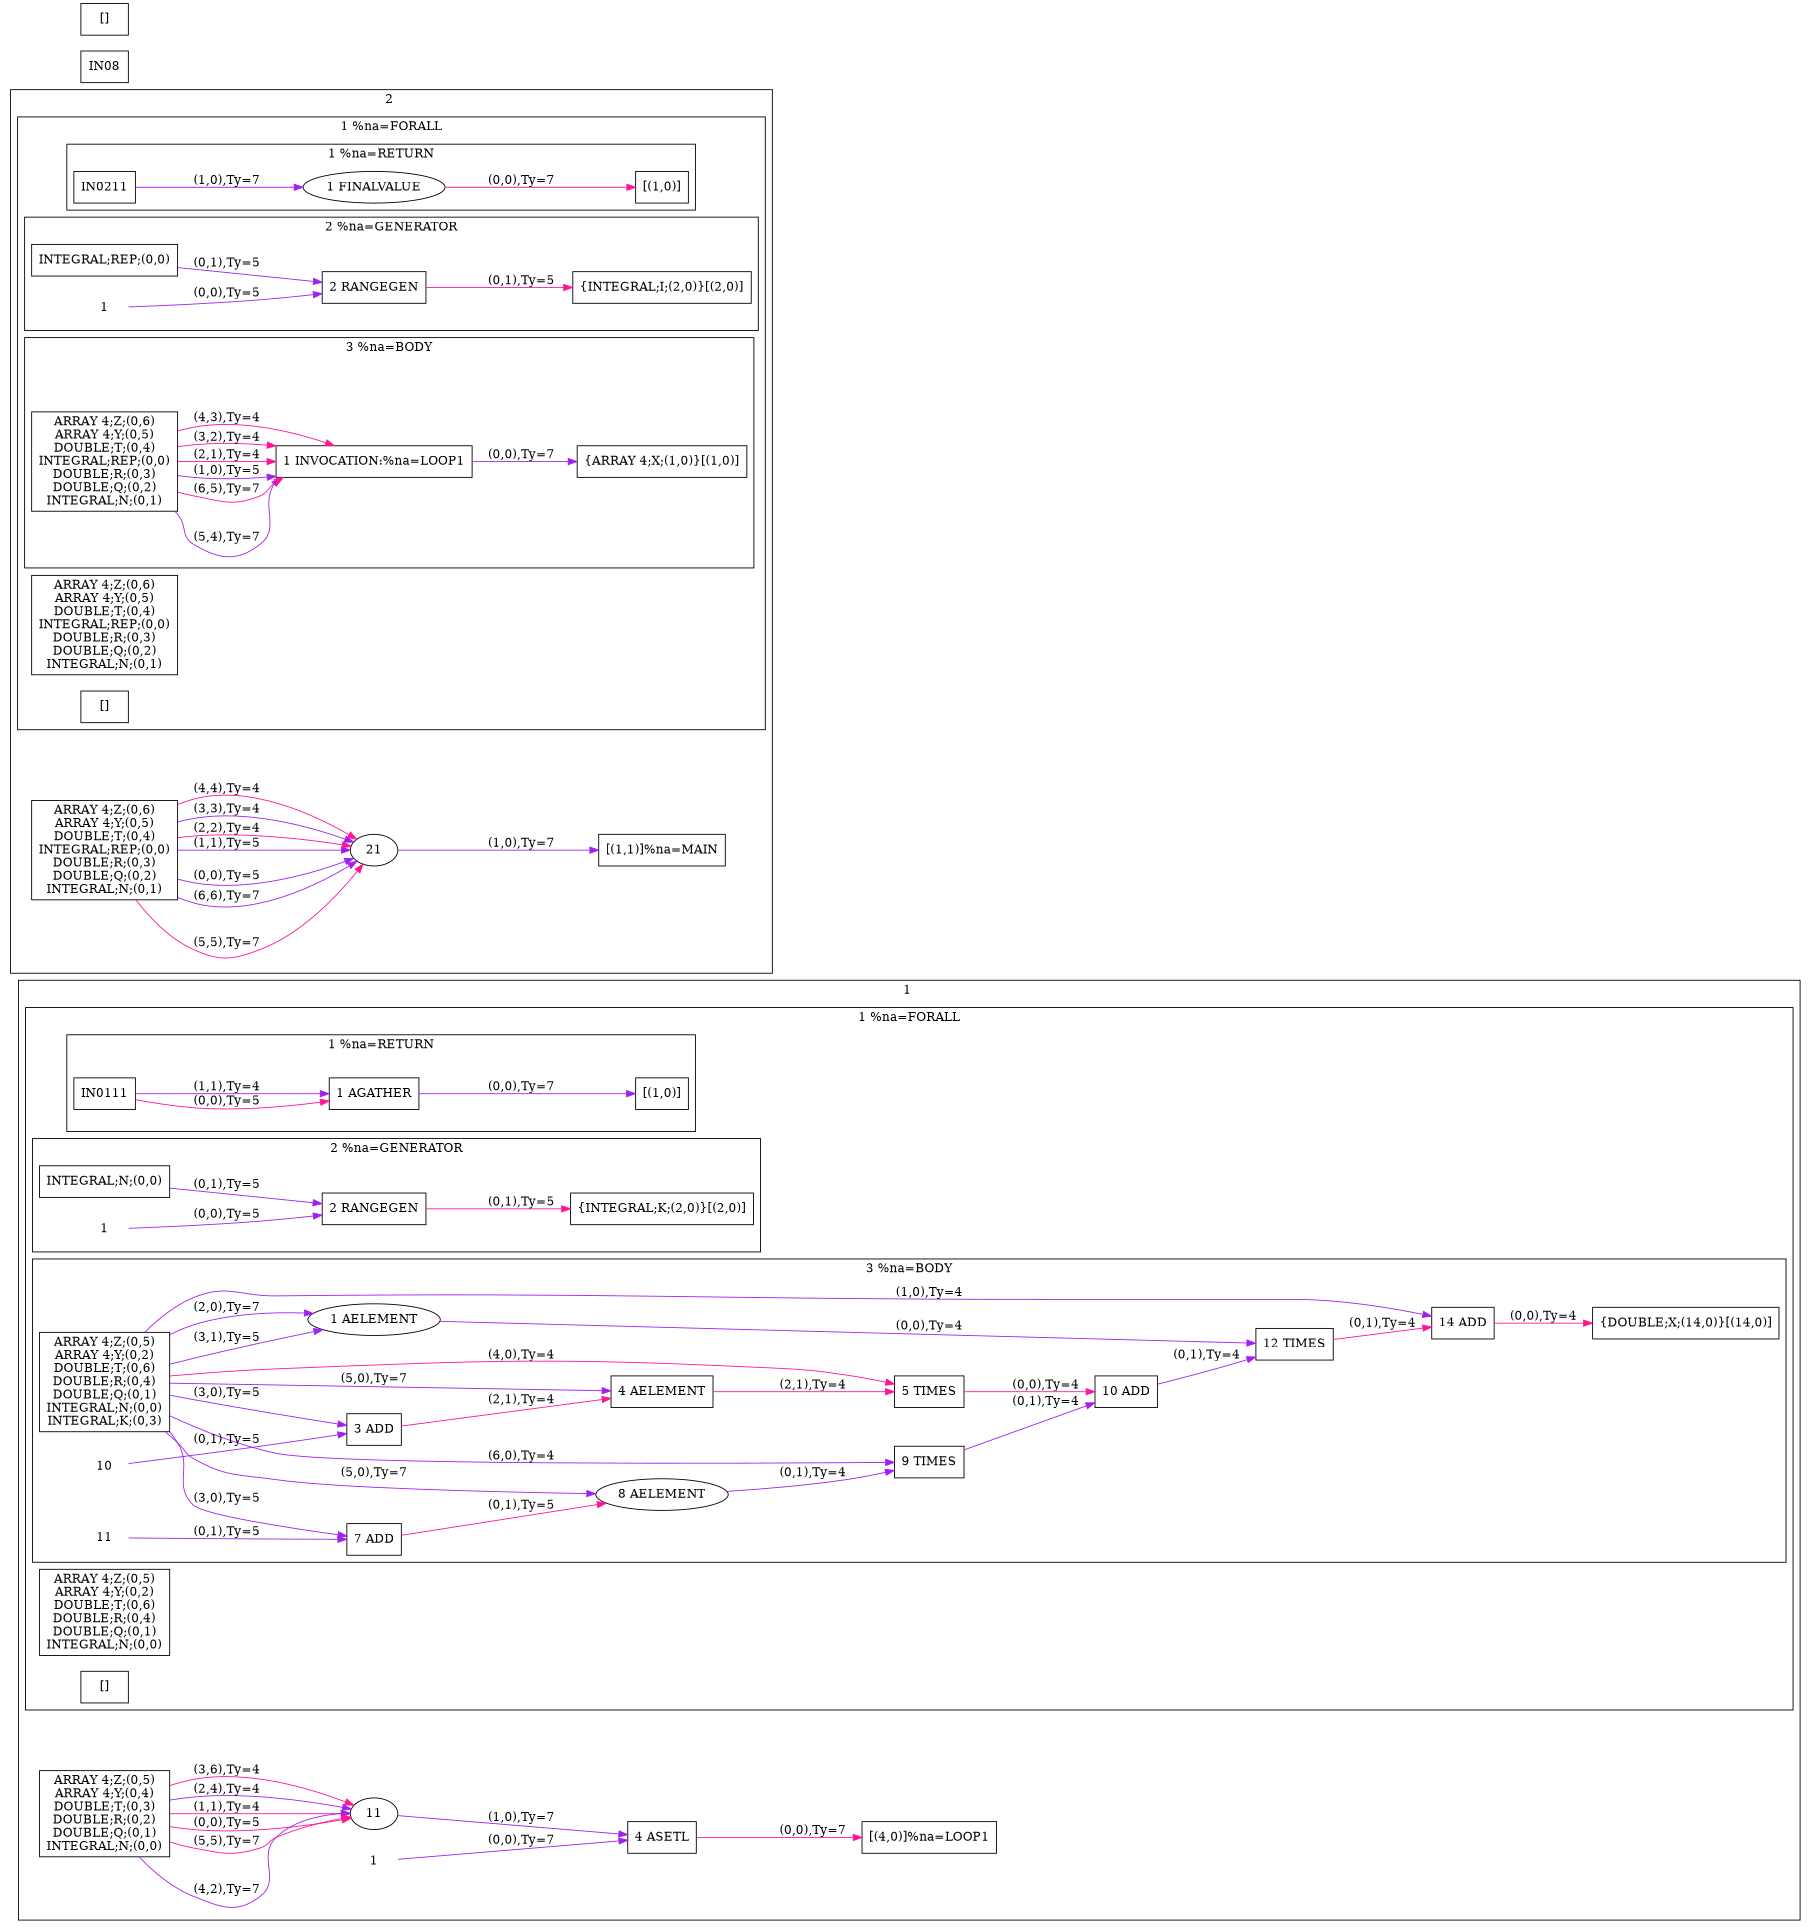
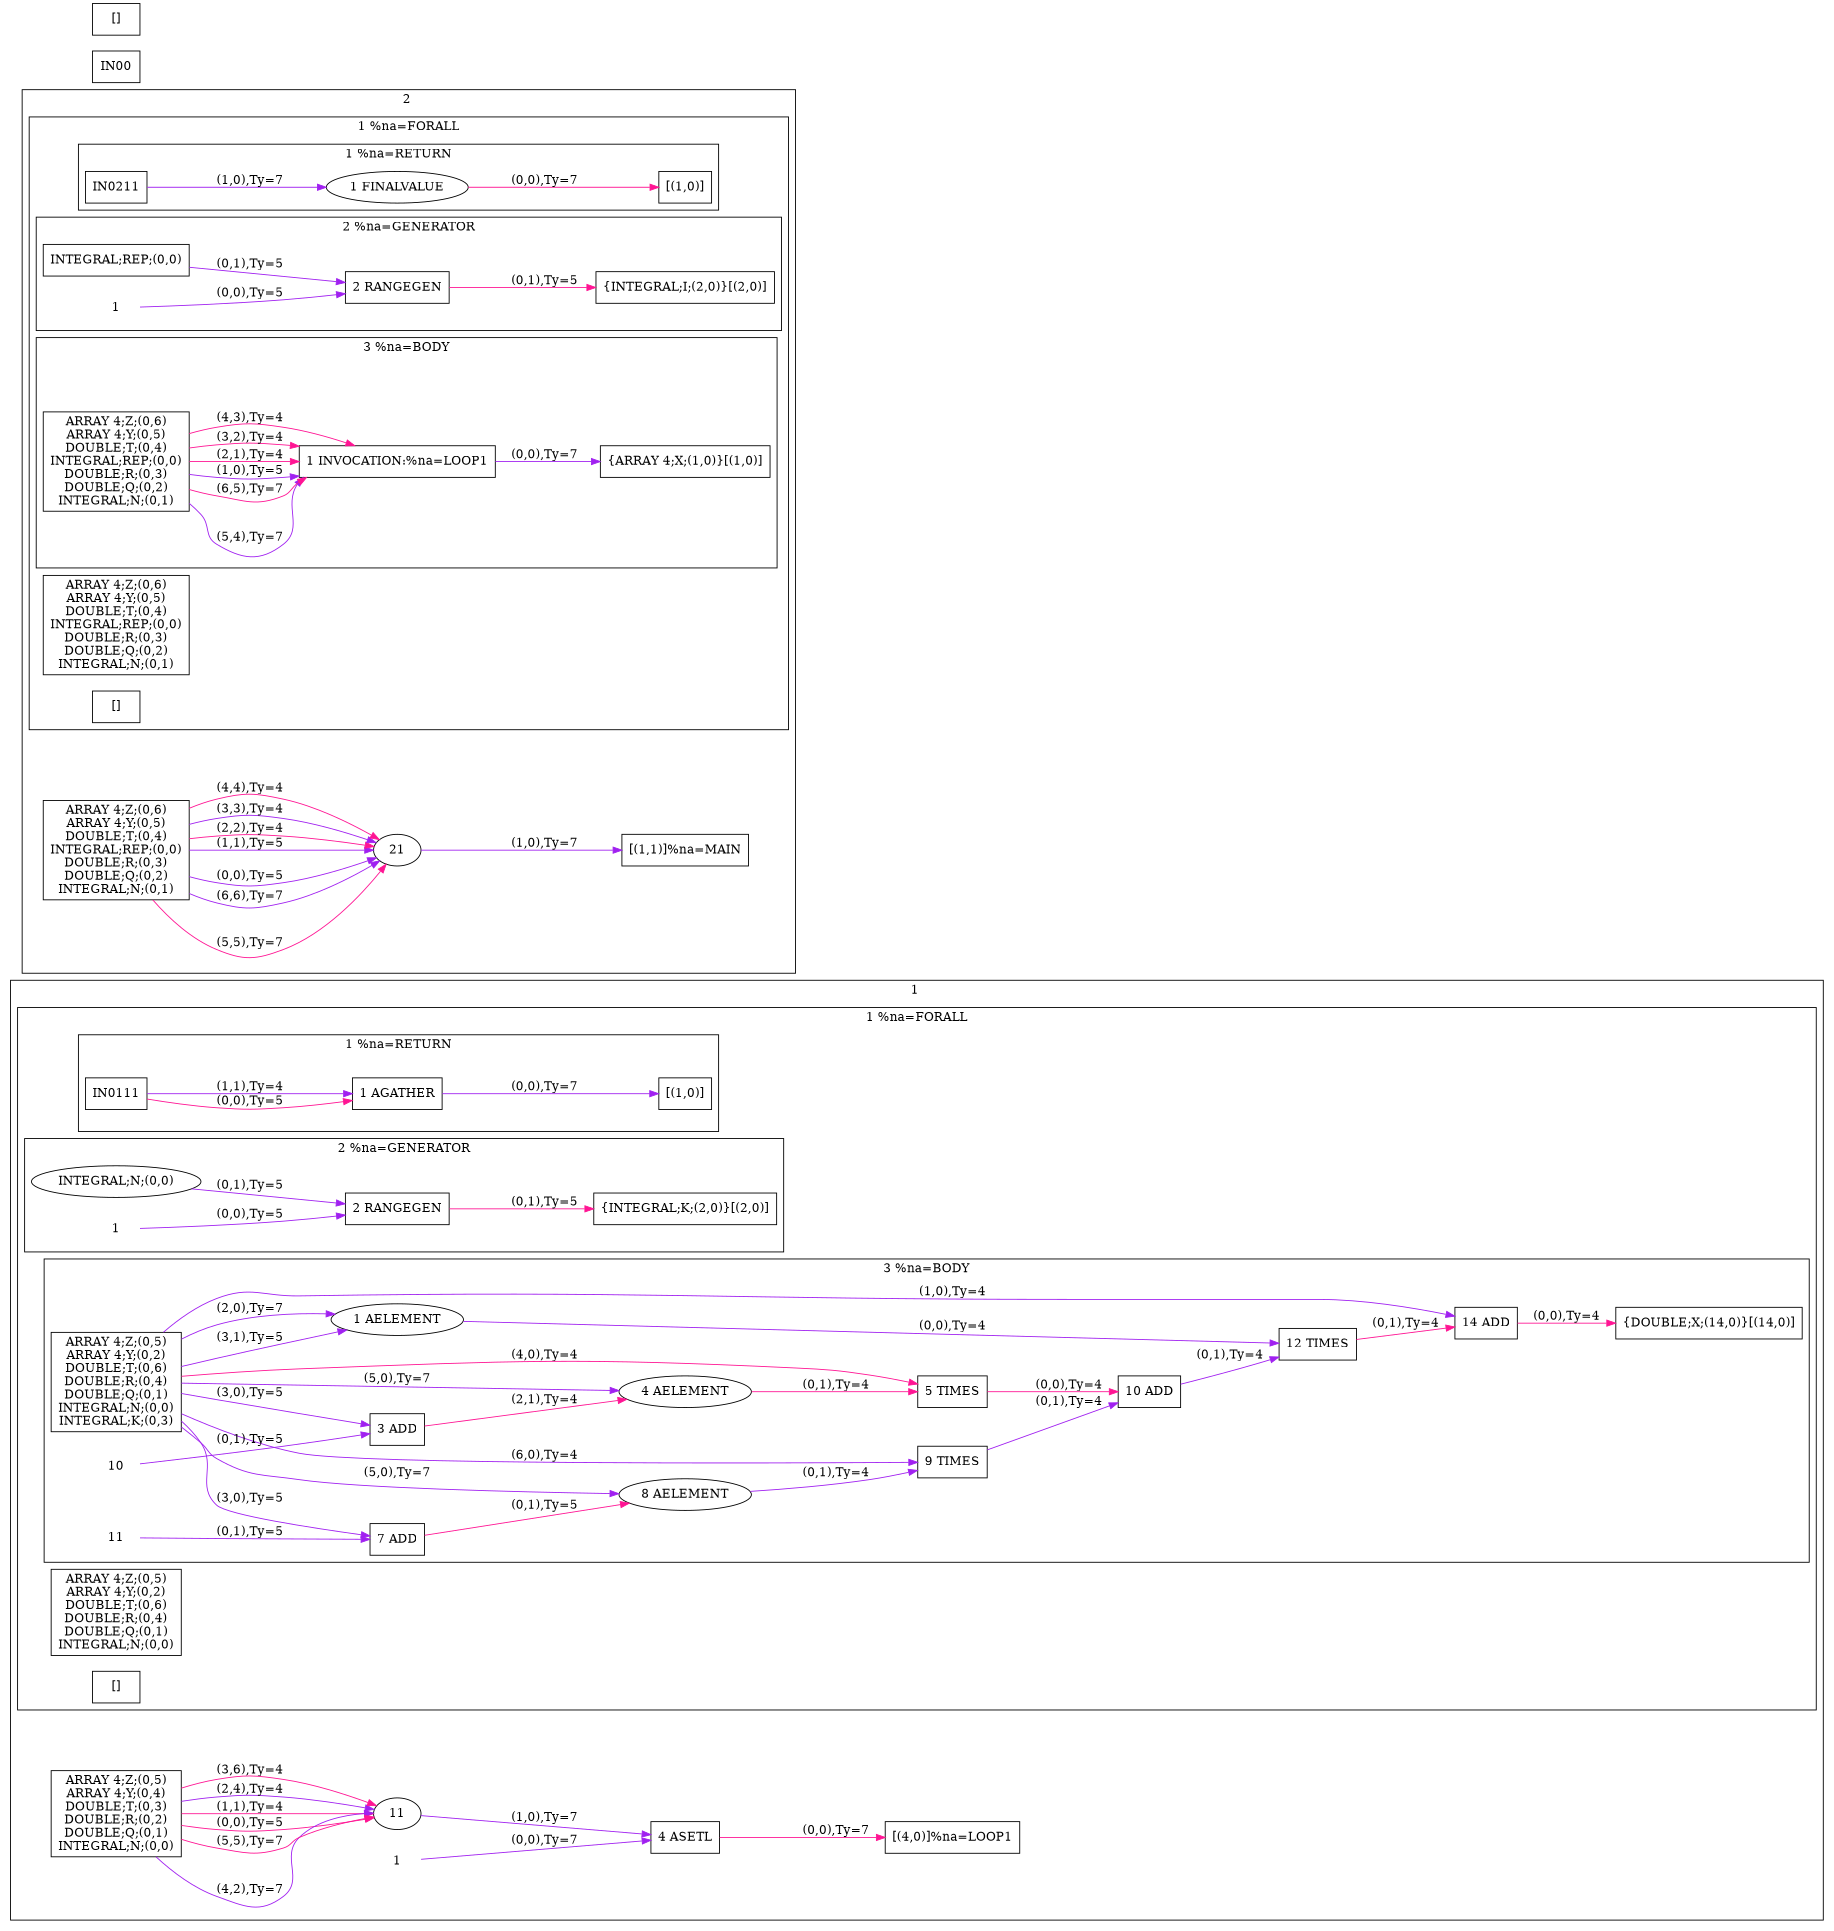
(105, 67) -> (116, 67)
(105, 1182) -> (116, 1182)
(813, 1385) -> (836, 1385)
(662, 1392) -> (685, 1392)
